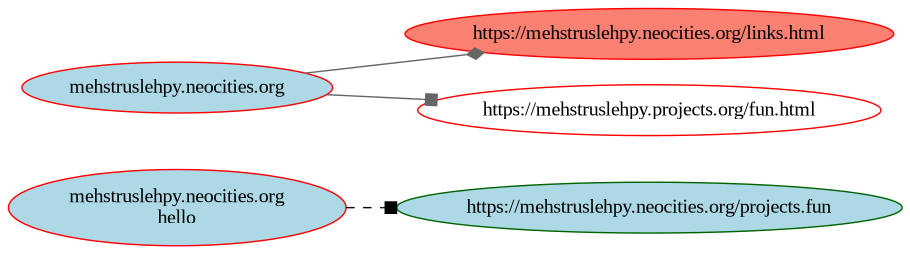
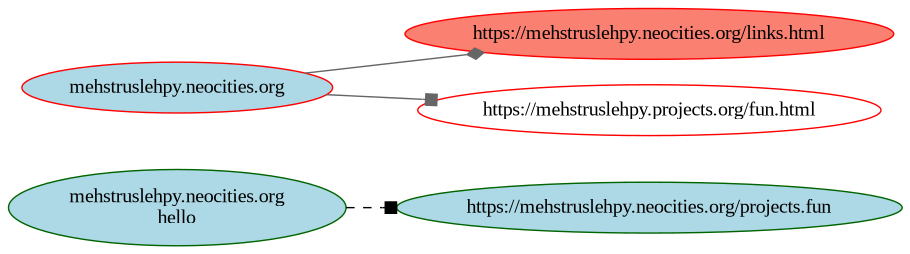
(177, 208) -> (177, 208)
